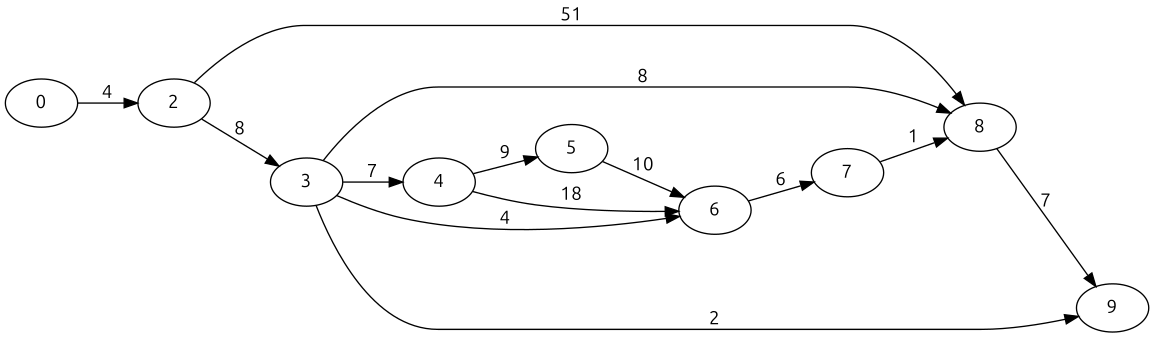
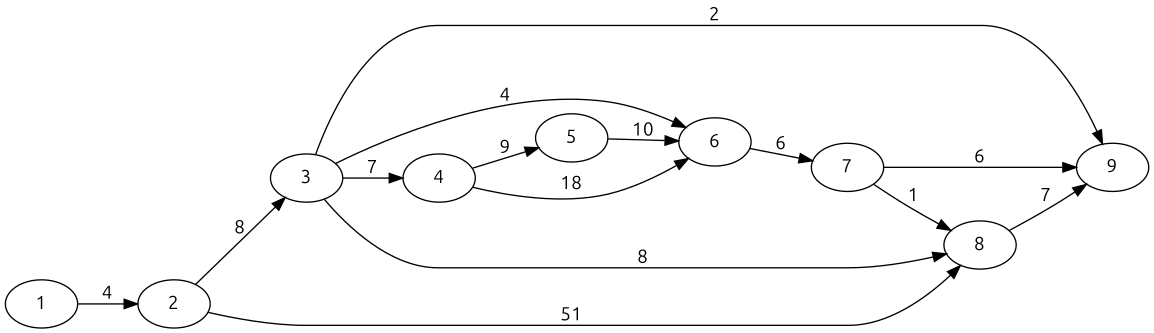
(42, 103) -> (42, 304)
none -> (973, 167)
